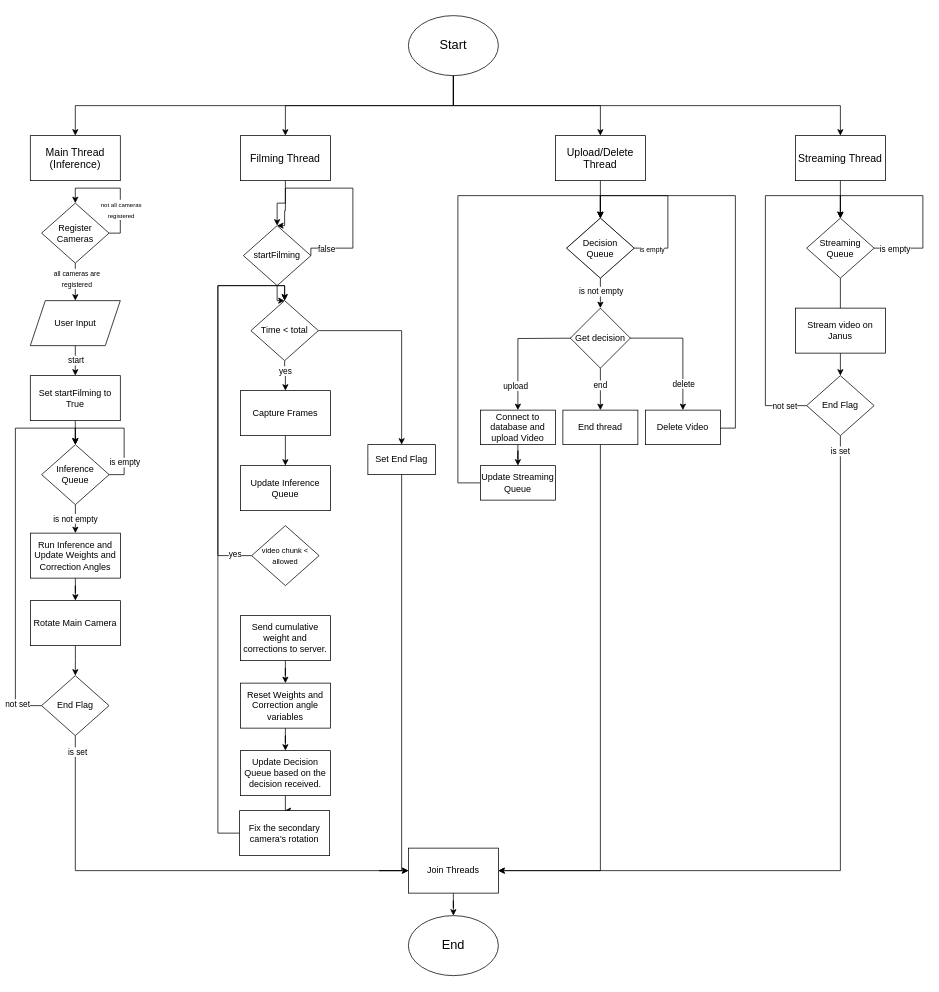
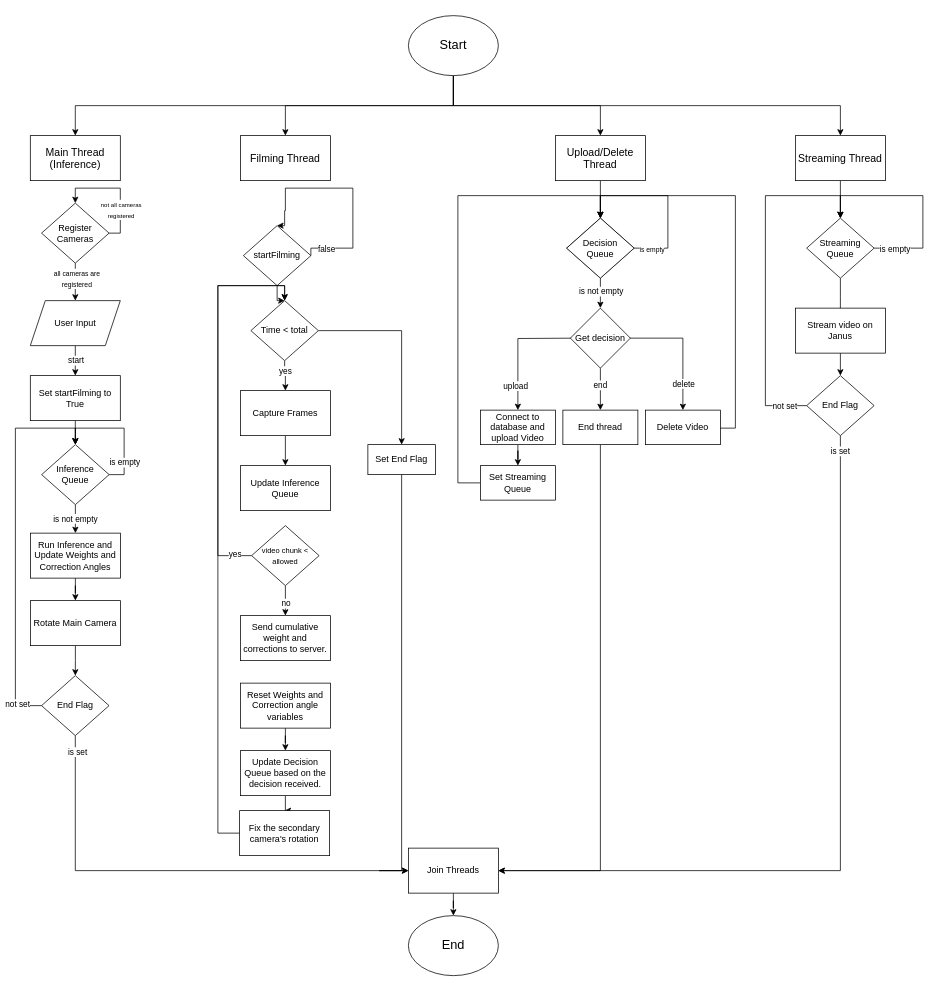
(285, 182) -> none
(518, 483) -> (518, 483)
none -> (285, 597)
(285, 674) -> none
